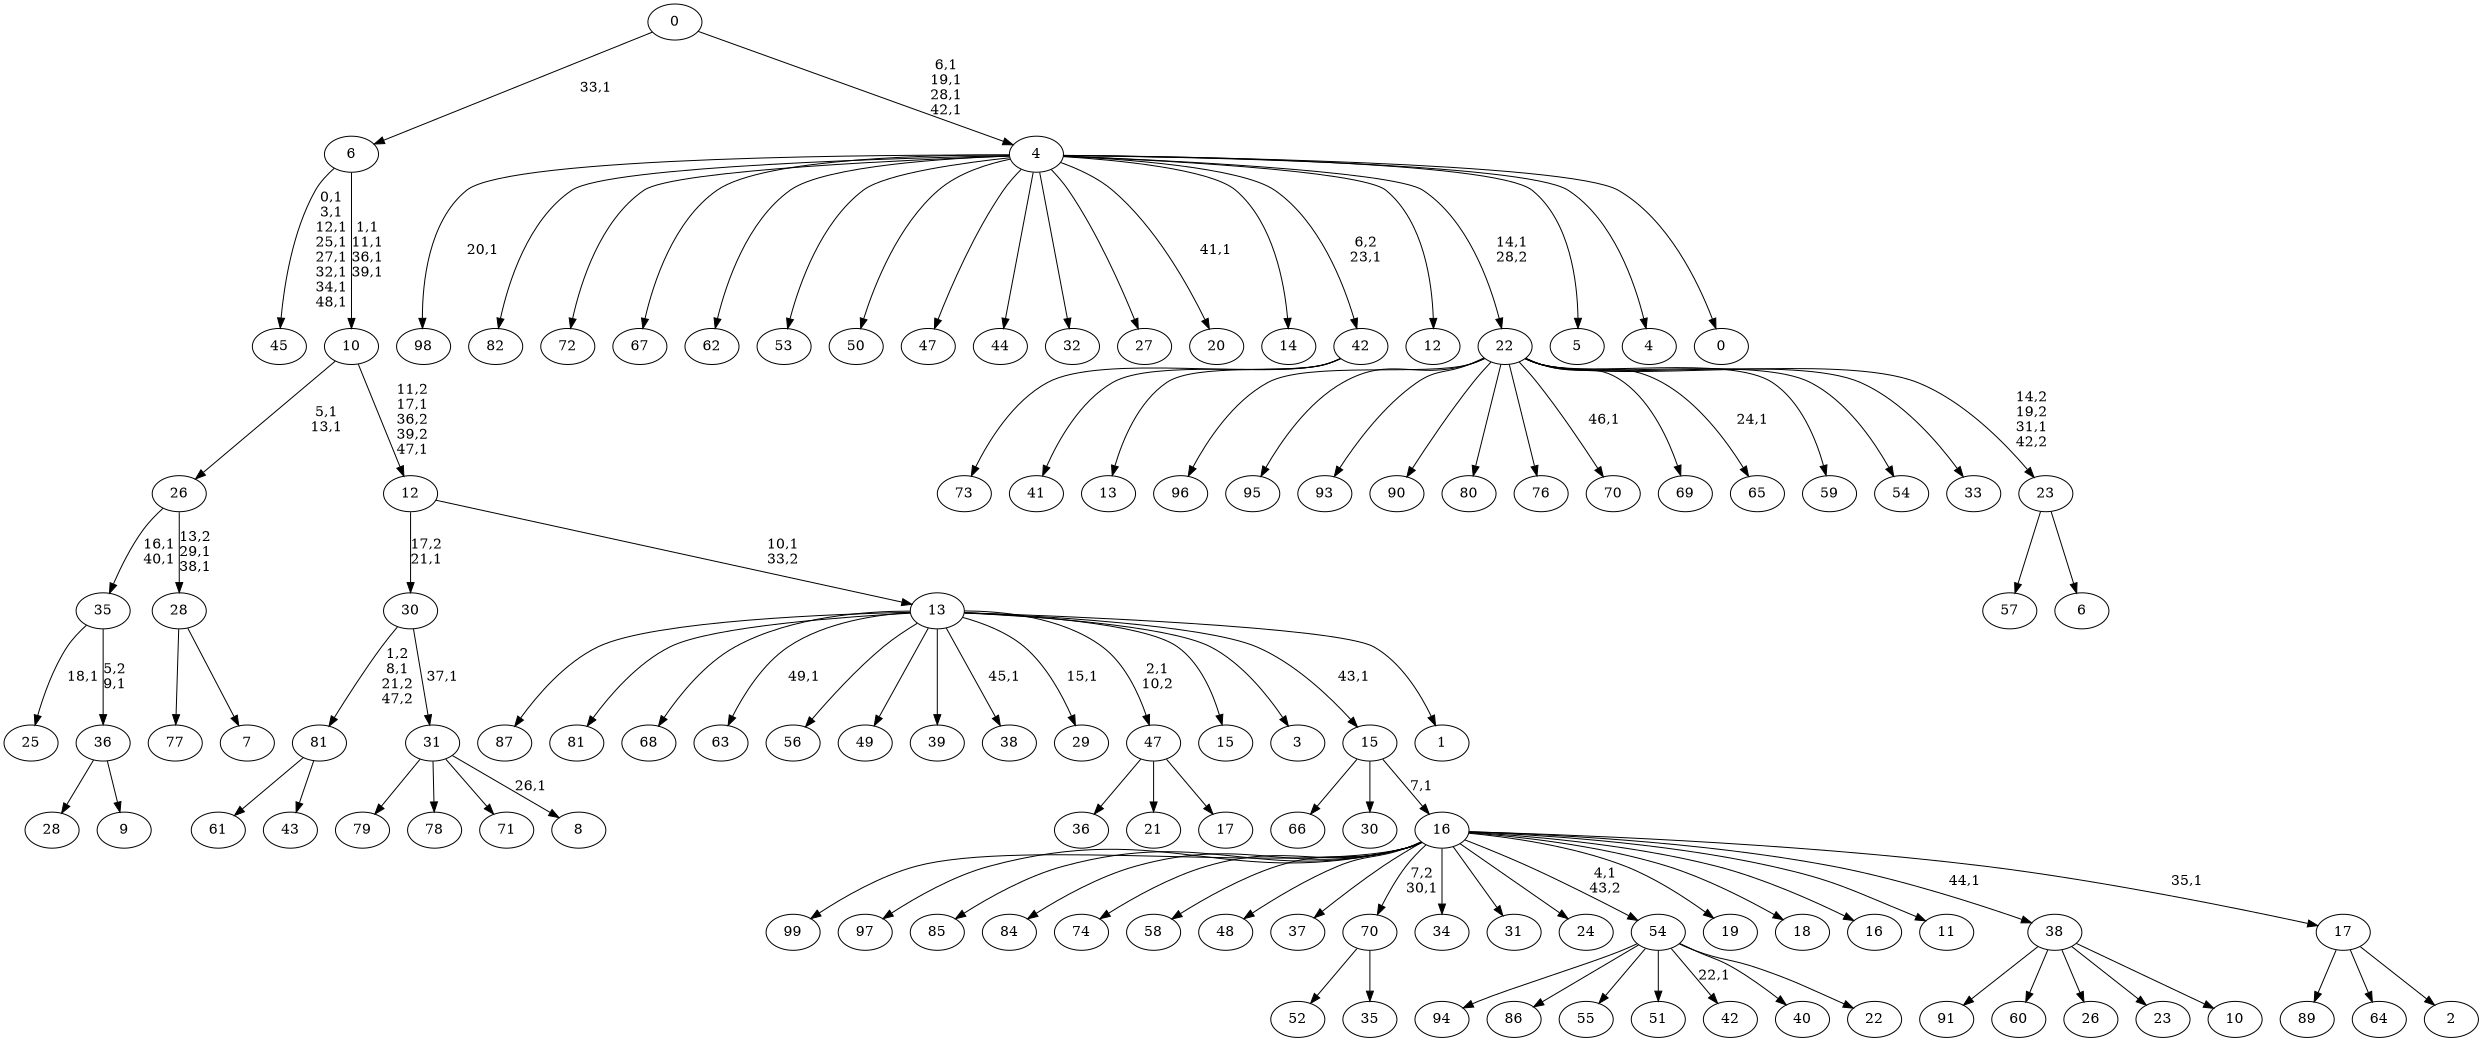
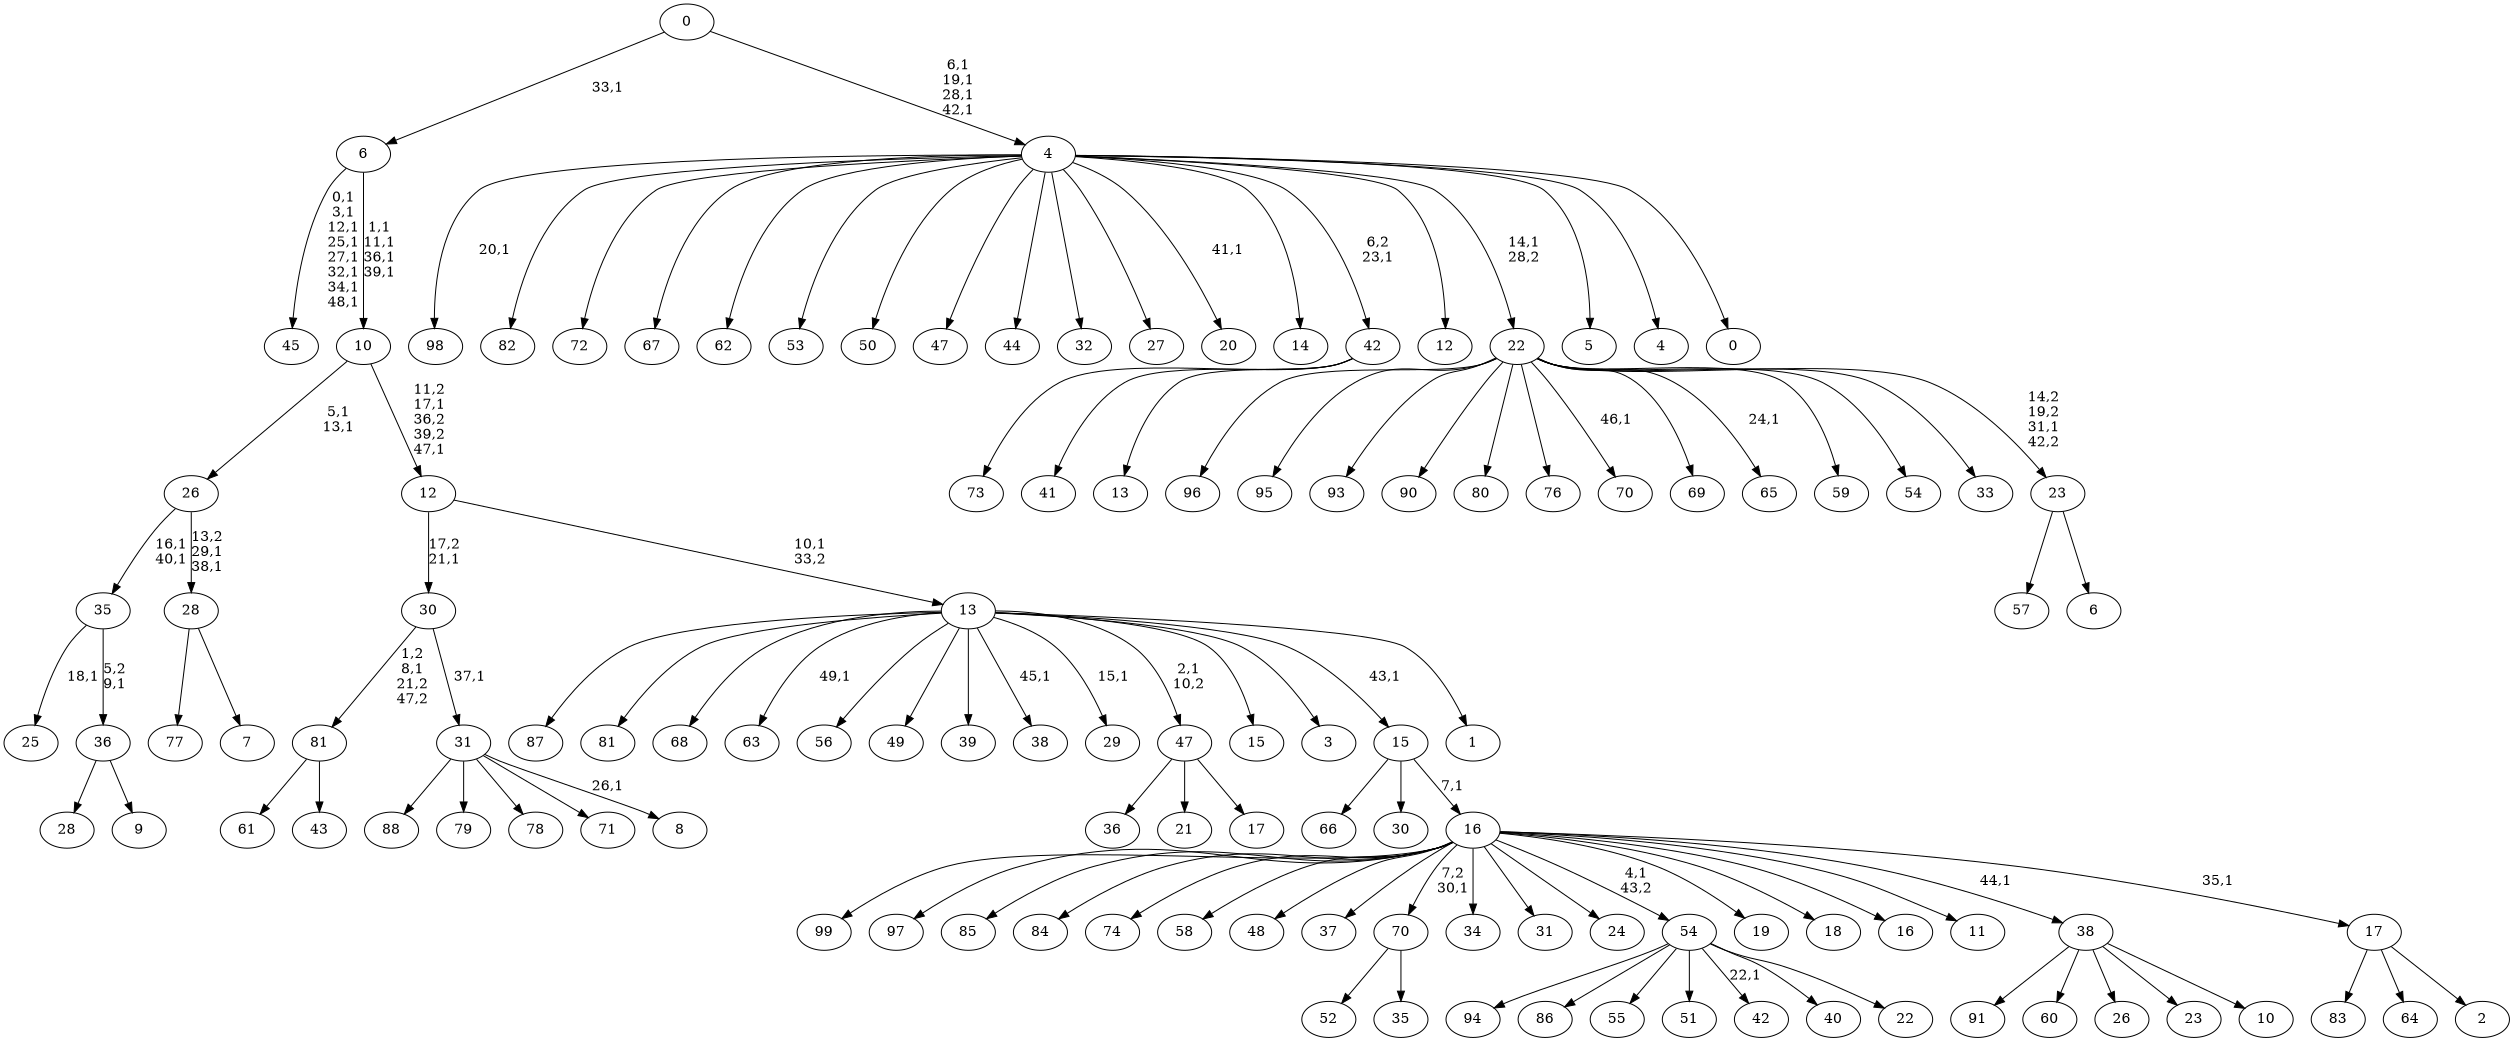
none -> (392, 830)
(2307, 1019) -> (2338, 1019)
